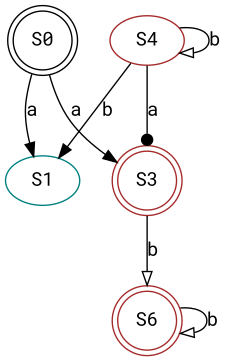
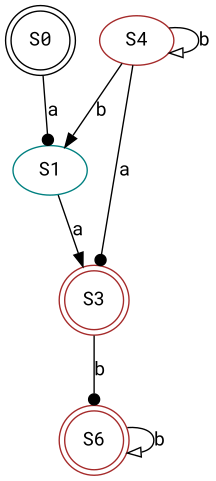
(25, 108) -> (45, 105)
(70, 120) -> (68, 224)
(147, 244) -> (94, 365)
